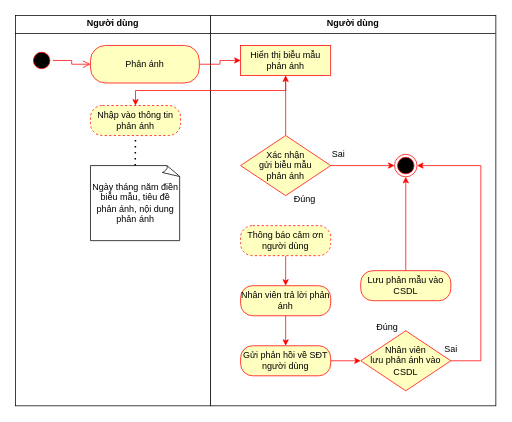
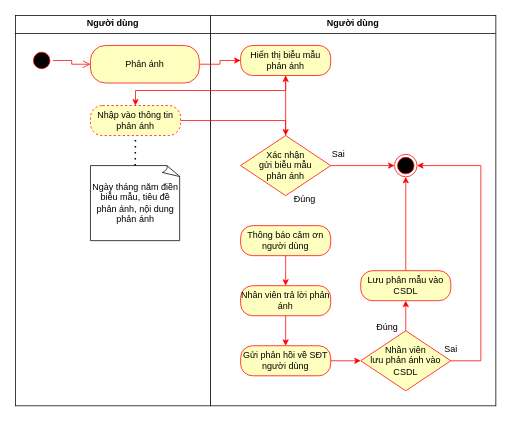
(285, 60) -> (285, 60)
none -> (231, 120)
(285, 240) -> (285, 240)
none -> (405, 318)
